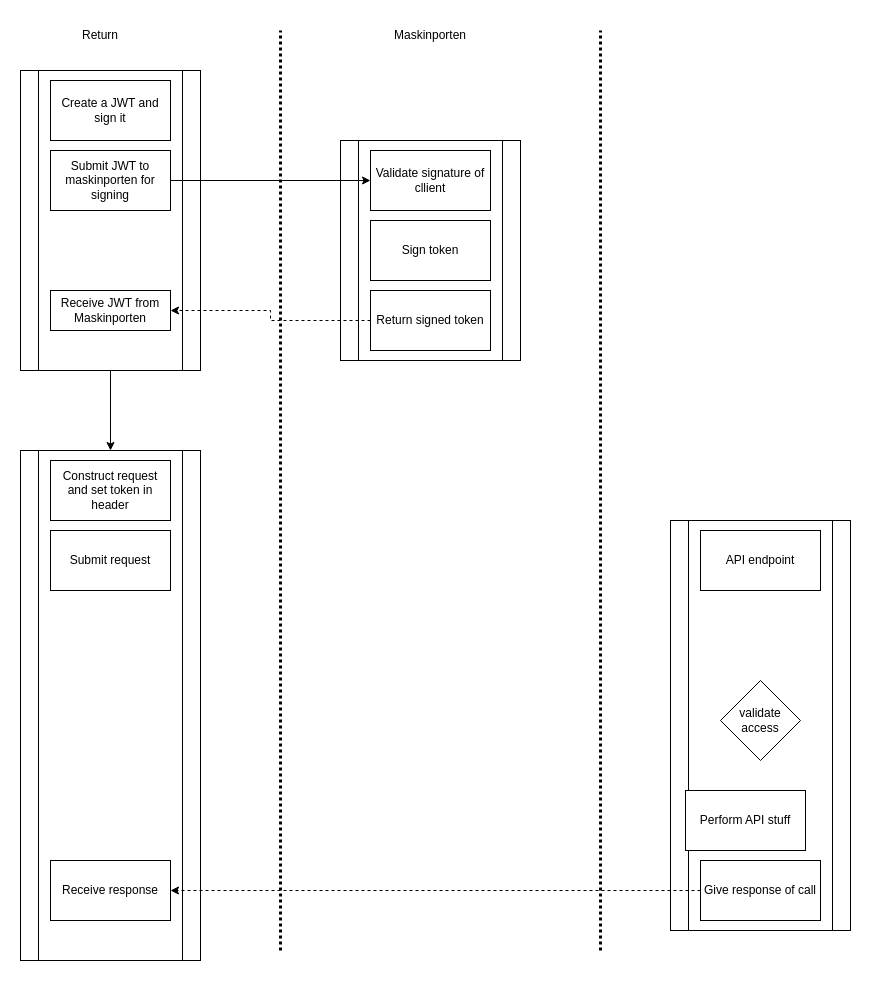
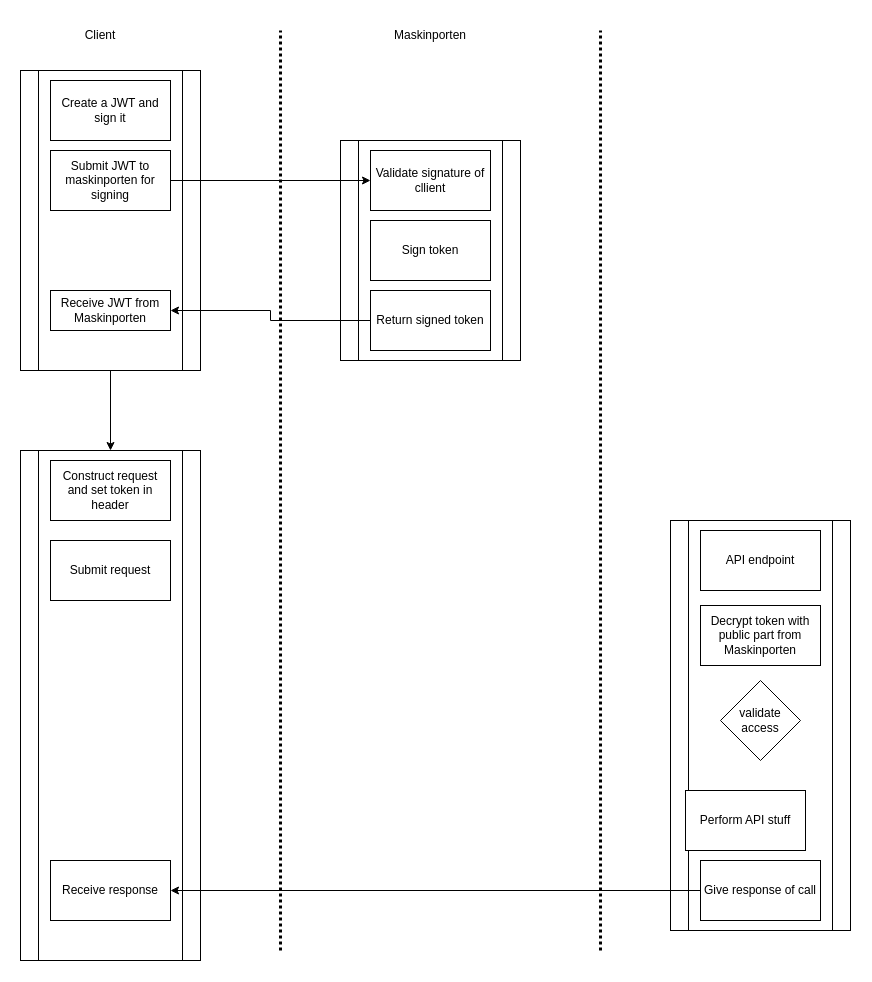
(101, 36) -> (101, 36)
(271, 319) -> (271, 319)
(111, 561) -> (111, 571)
none -> (761, 636)
(438, 891) -> (438, 891)
